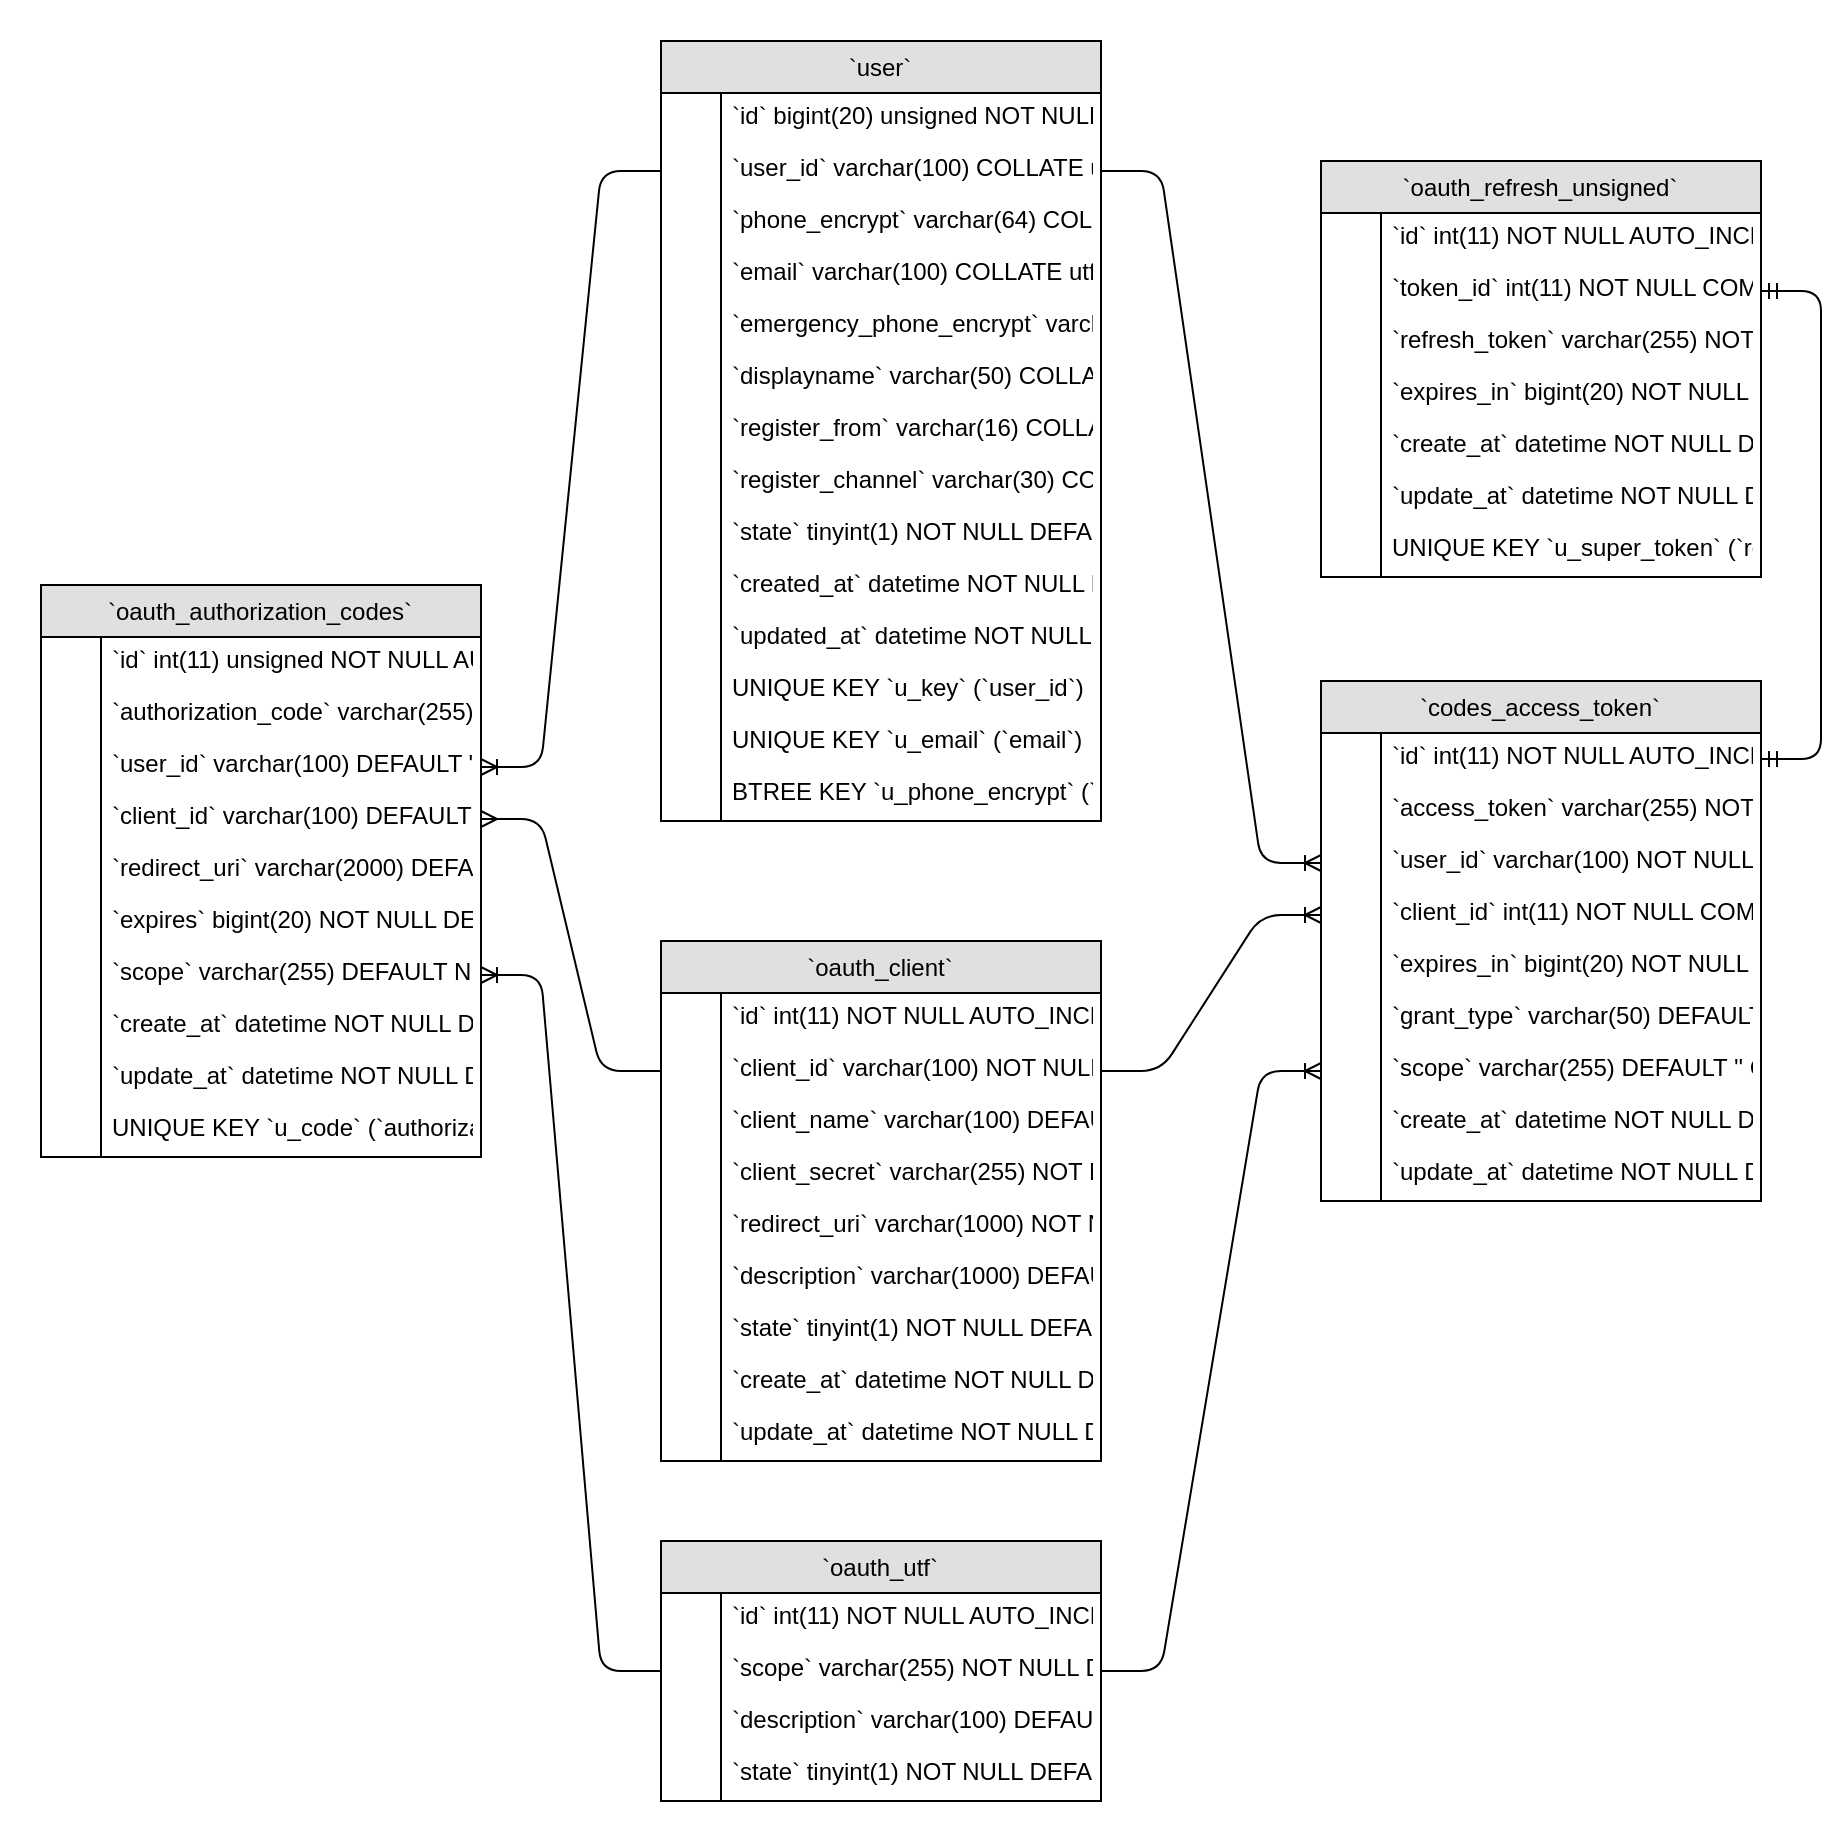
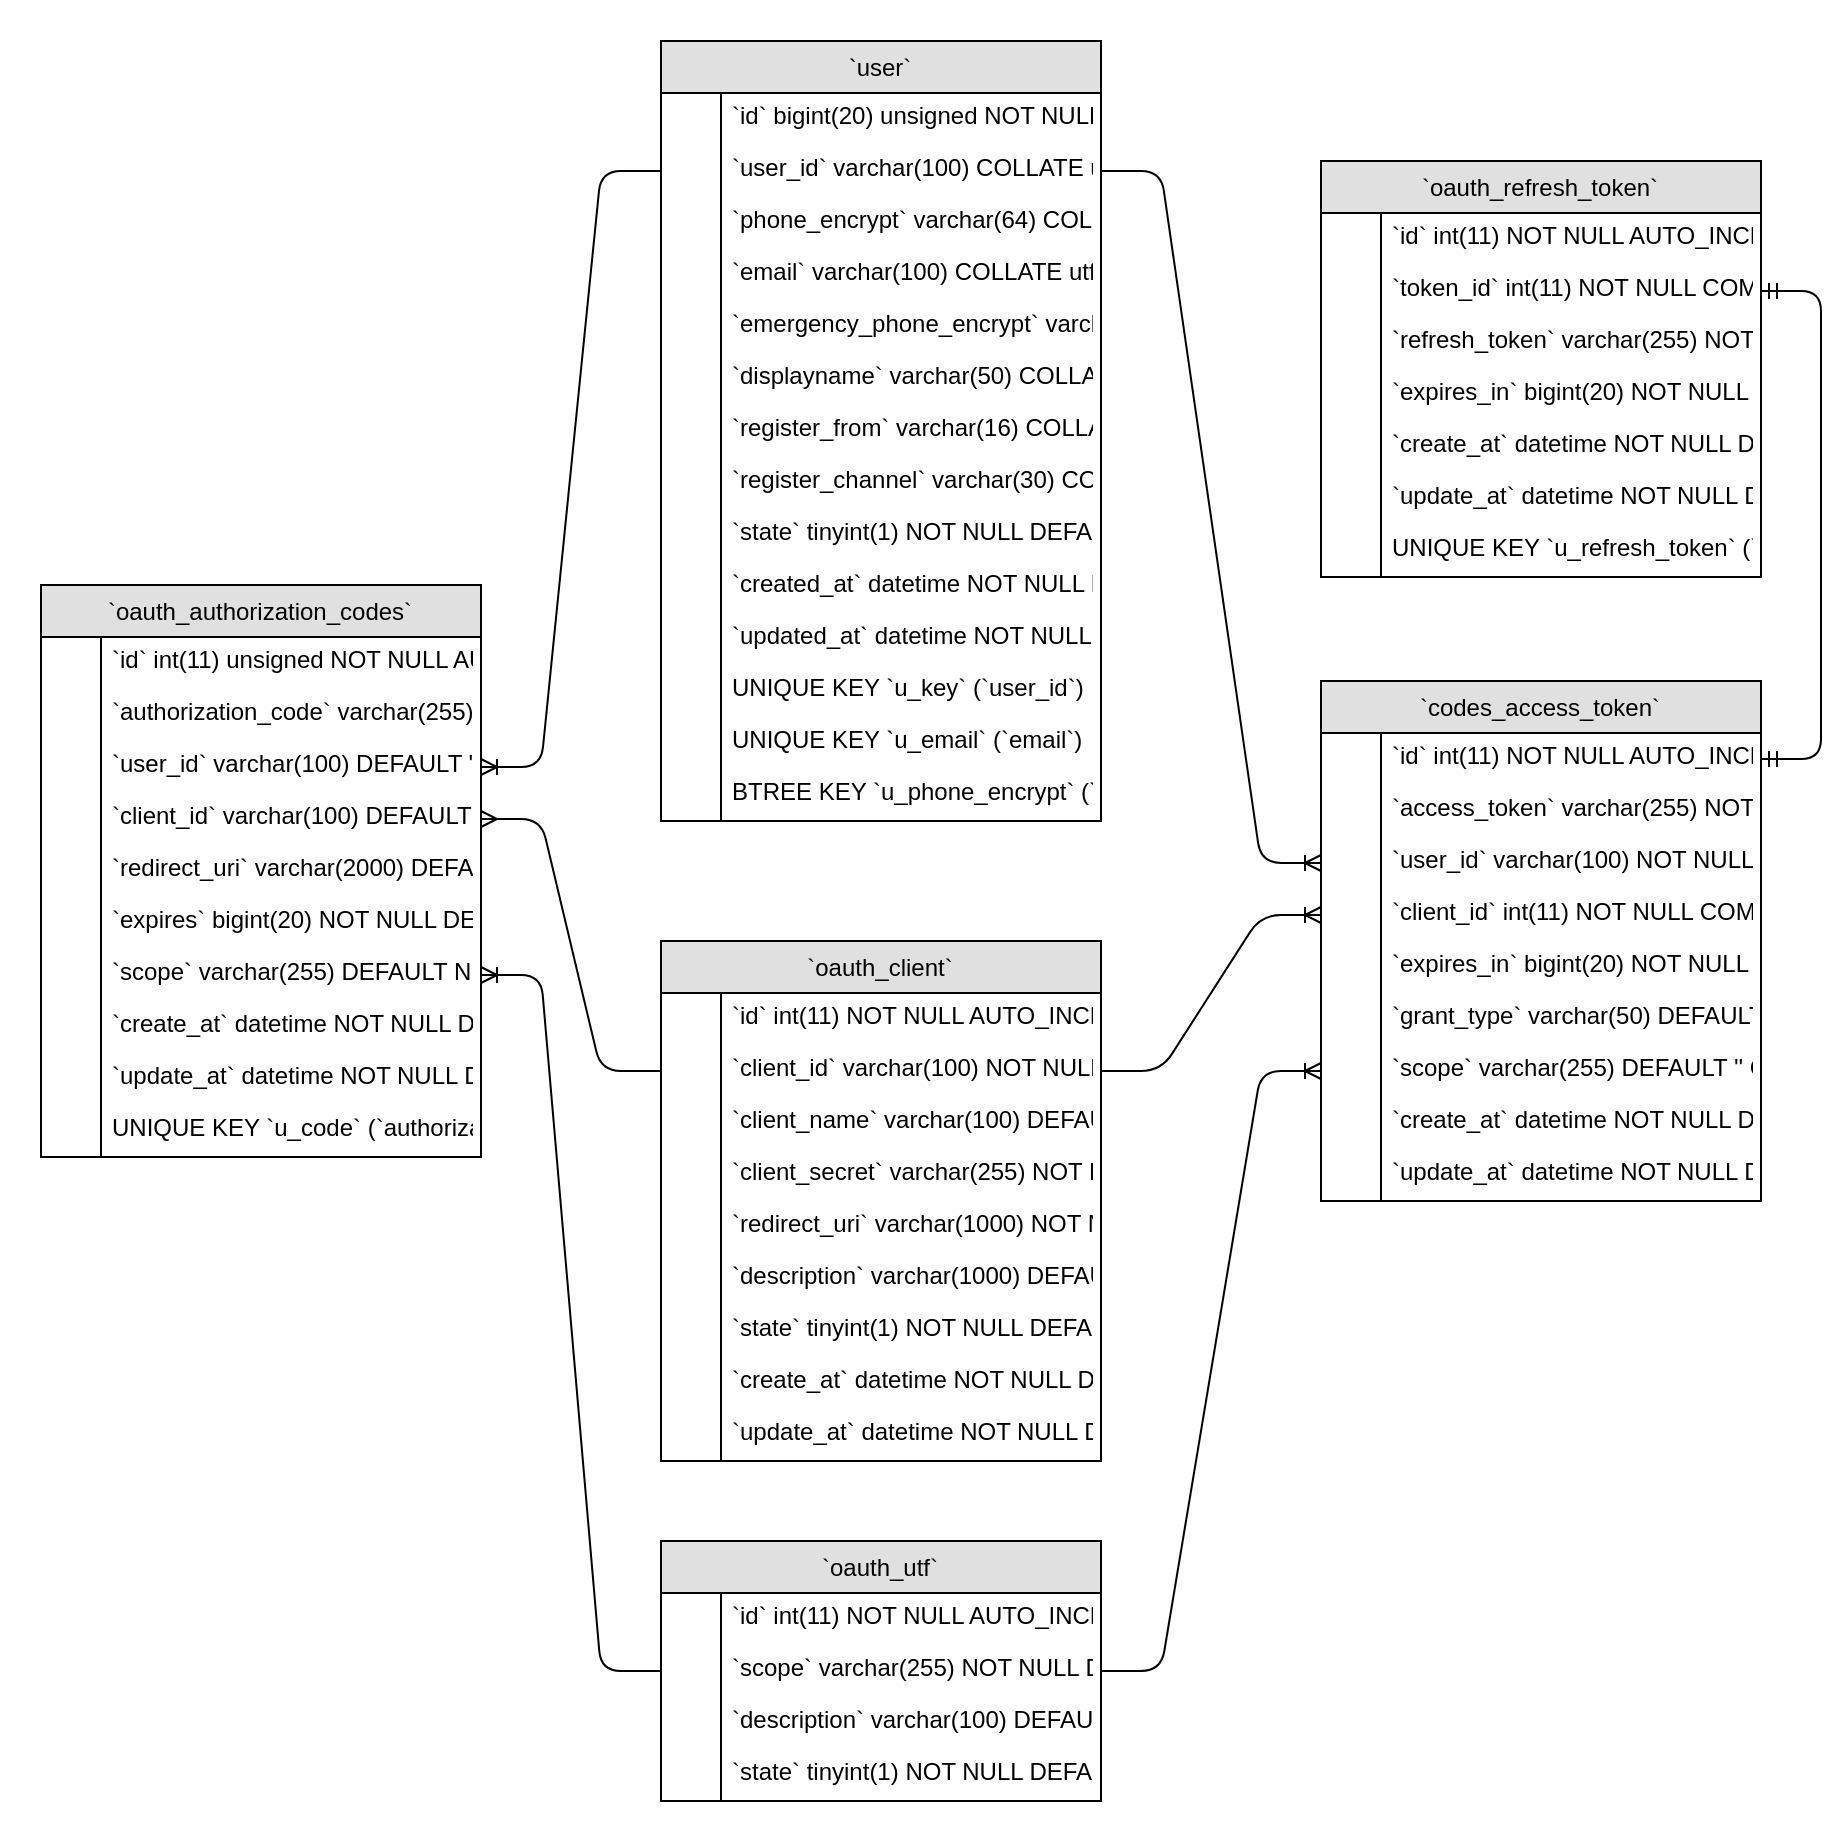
(1540, 188) -> (1540, 188)
(1678, 548) -> (1692, 548)
